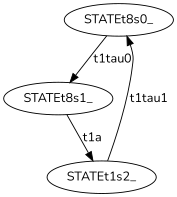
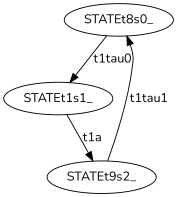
(58, 99) -> (58, 99)
(102, 177) -> (102, 177)
